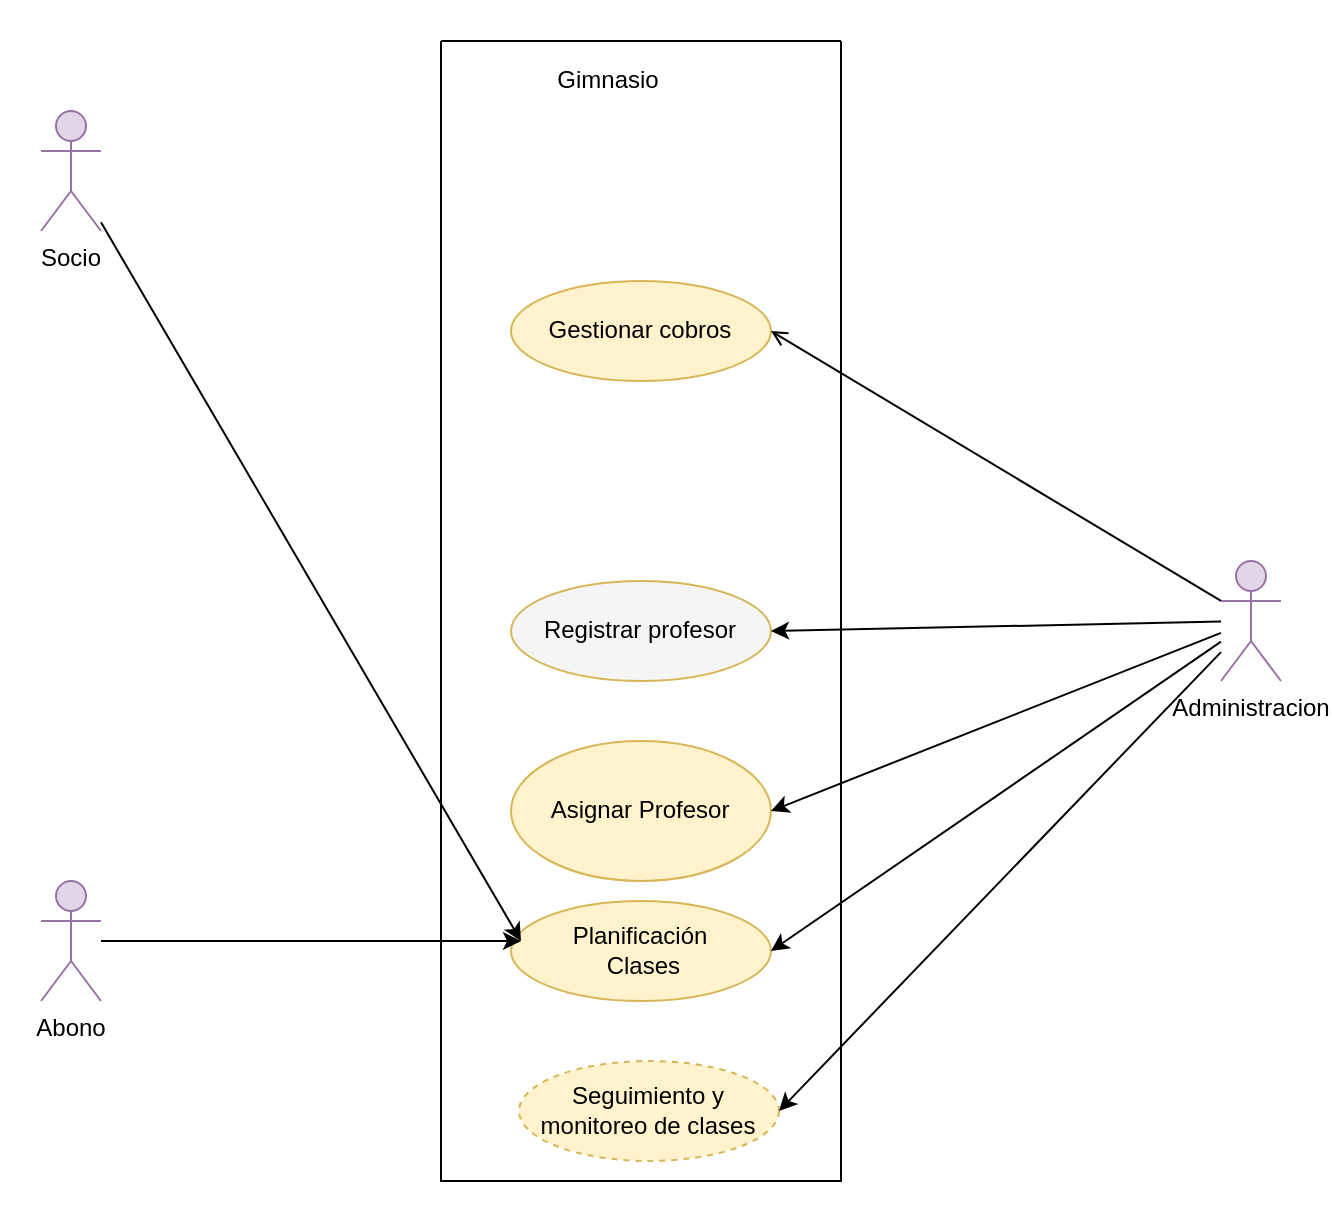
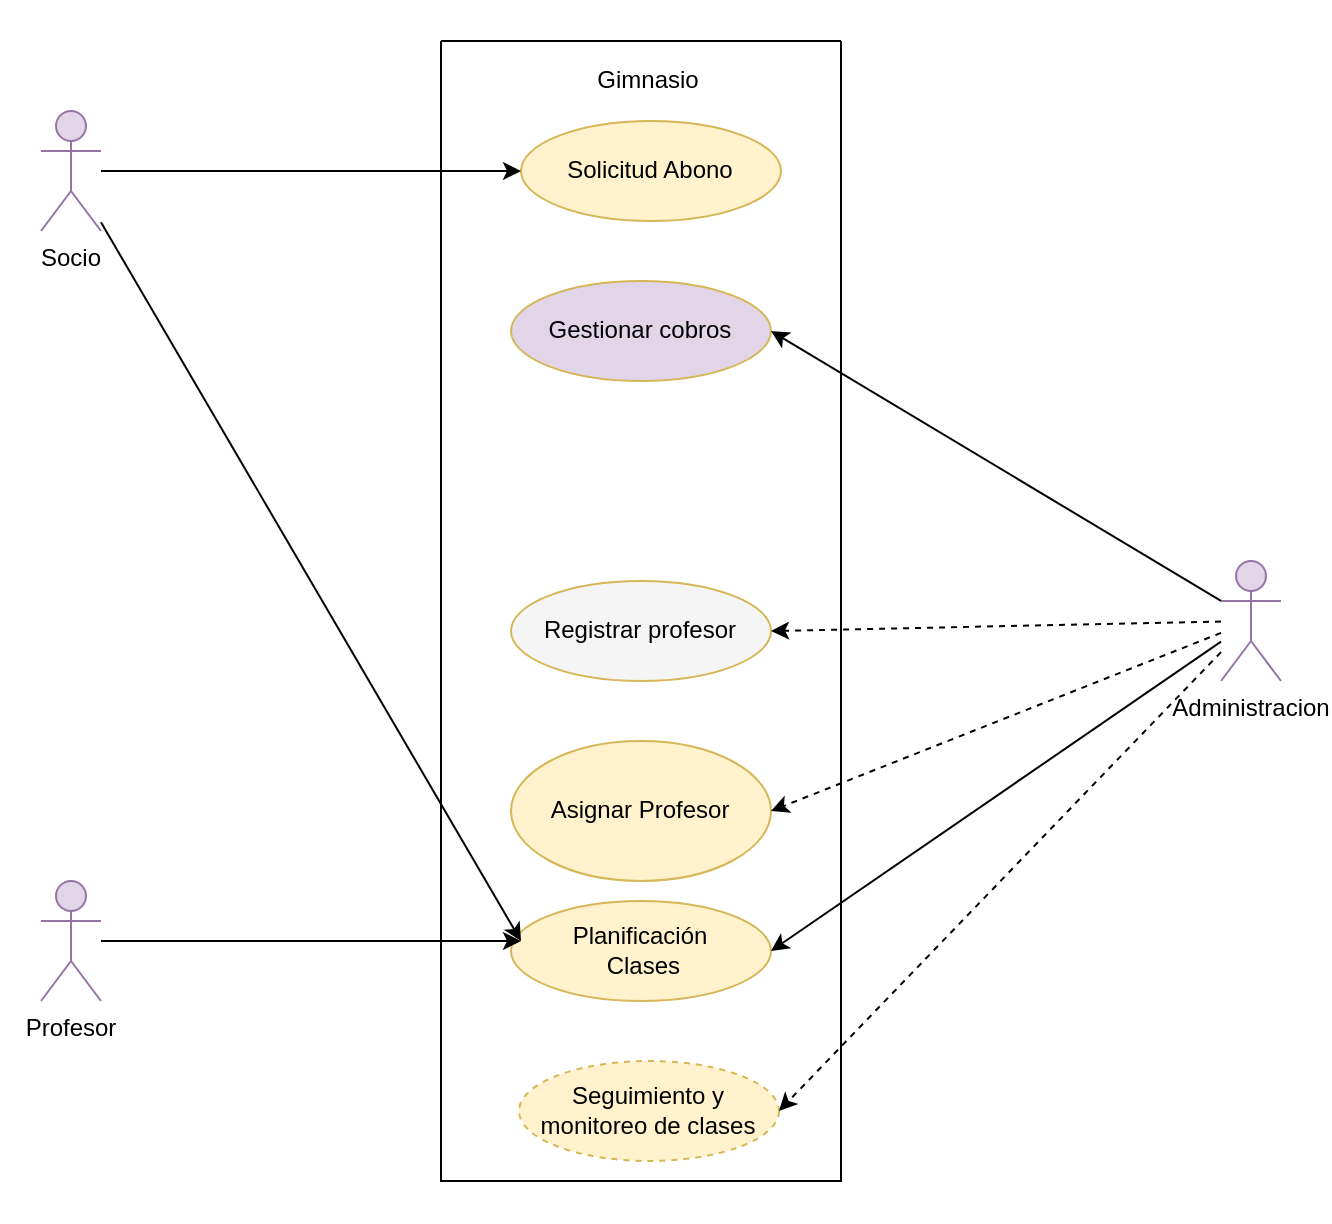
(609, 81) -> (649, 81)
none -> (304, 171)
none -> (651, 171)
(641, 331) -> (641, 331)
(780, 336) -> (784, 339)
(1003, 626) -> (1003, 626)
(1031, 708) -> (1031, 708)
(1032, 848) -> (1032, 848)
(72, 1029) -> (72, 1029)
